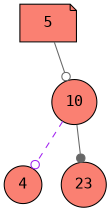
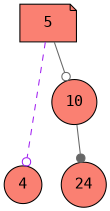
(50, 141) -> (36, 100)
(84, 185) -> (84, 185)
